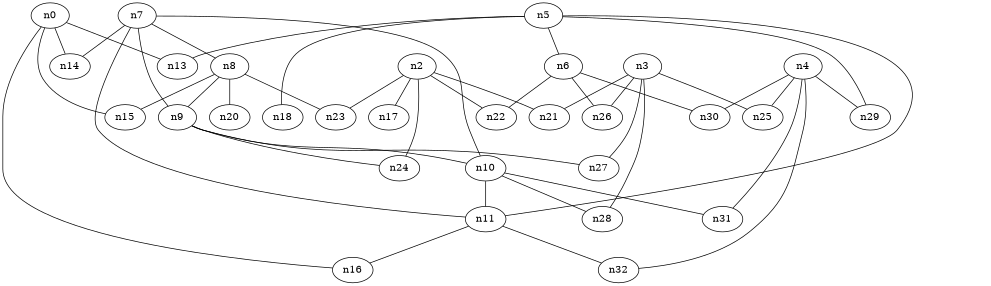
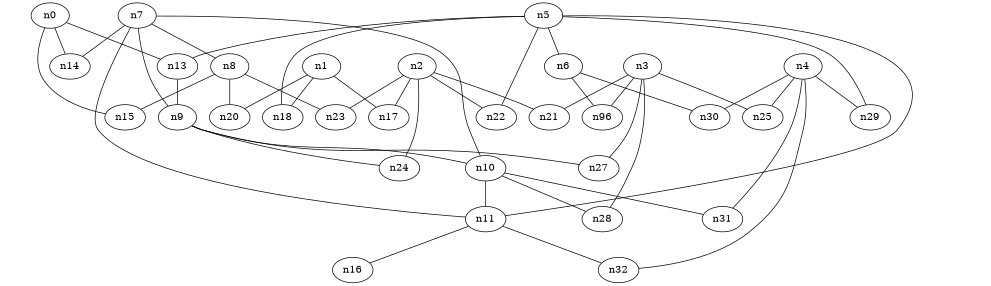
none -> (322, 66)
(204, 92) -> (177, 87)
(530, 92) -> (520, 66)
(602, 117) -> (602, 117)
(82, 227) -> none
